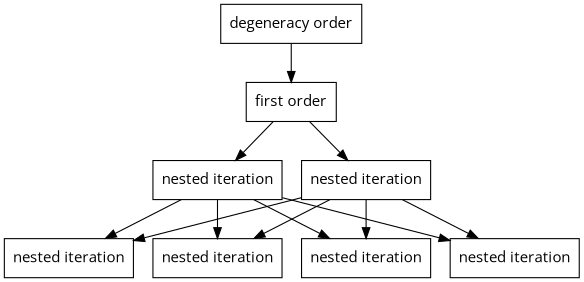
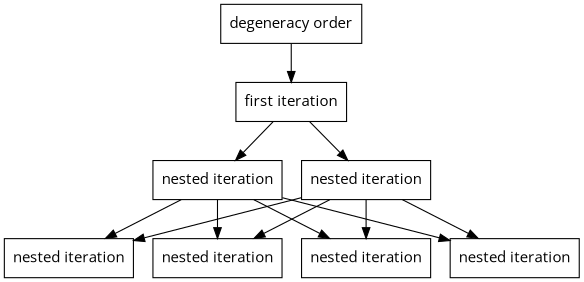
(291, 102) -> (291, 102)
